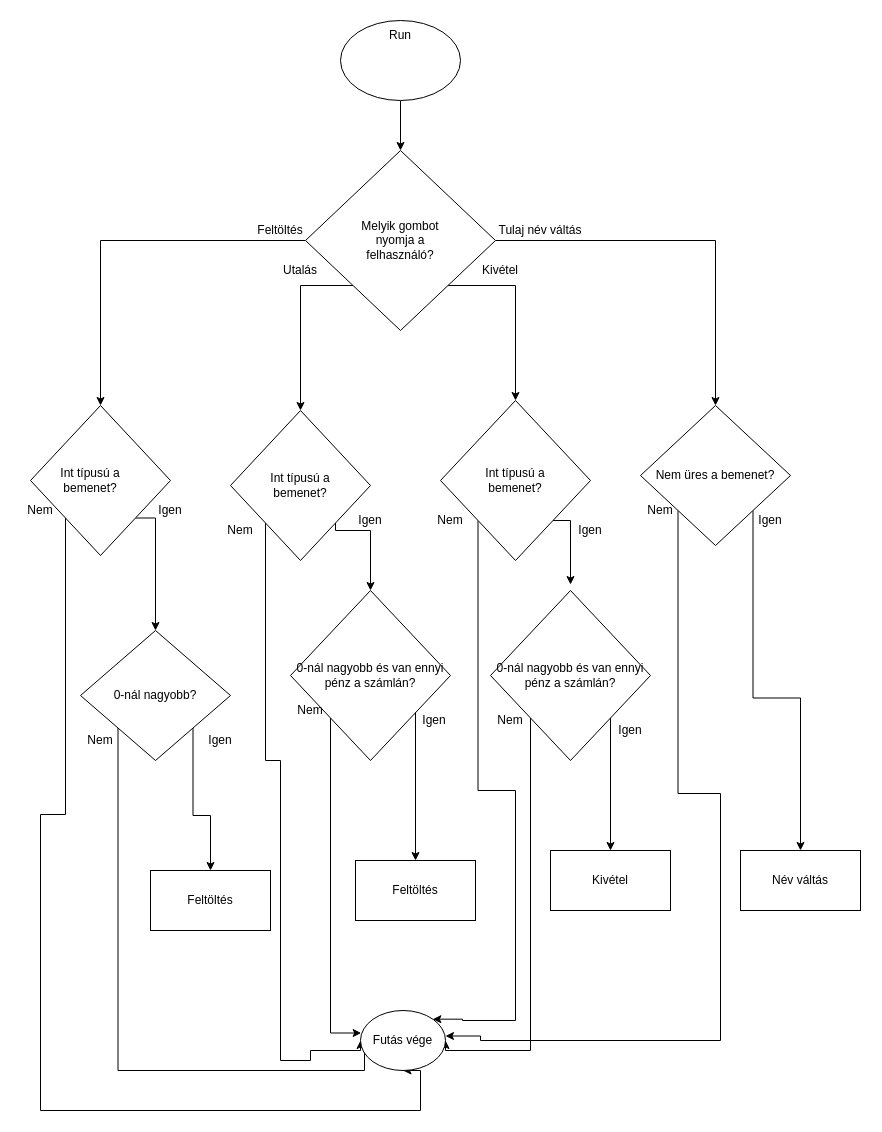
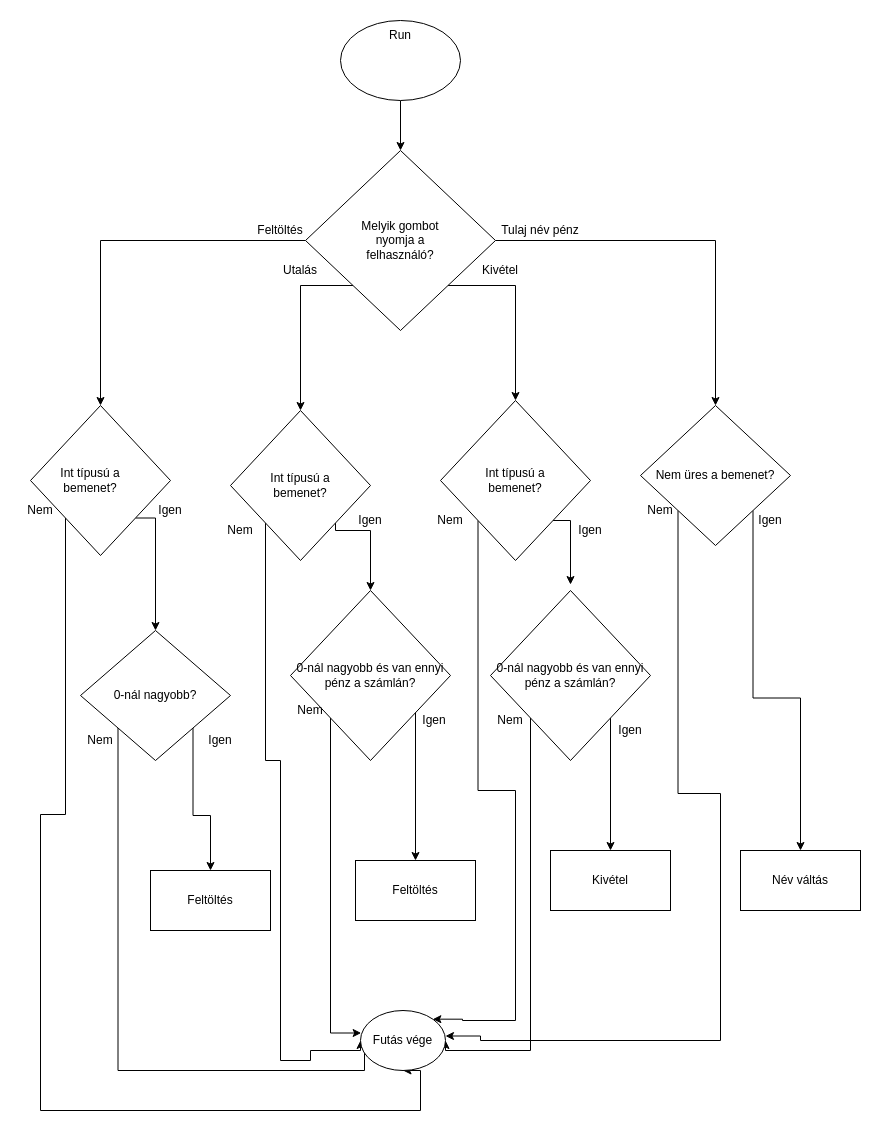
(541, 231) -> (541, 231)
